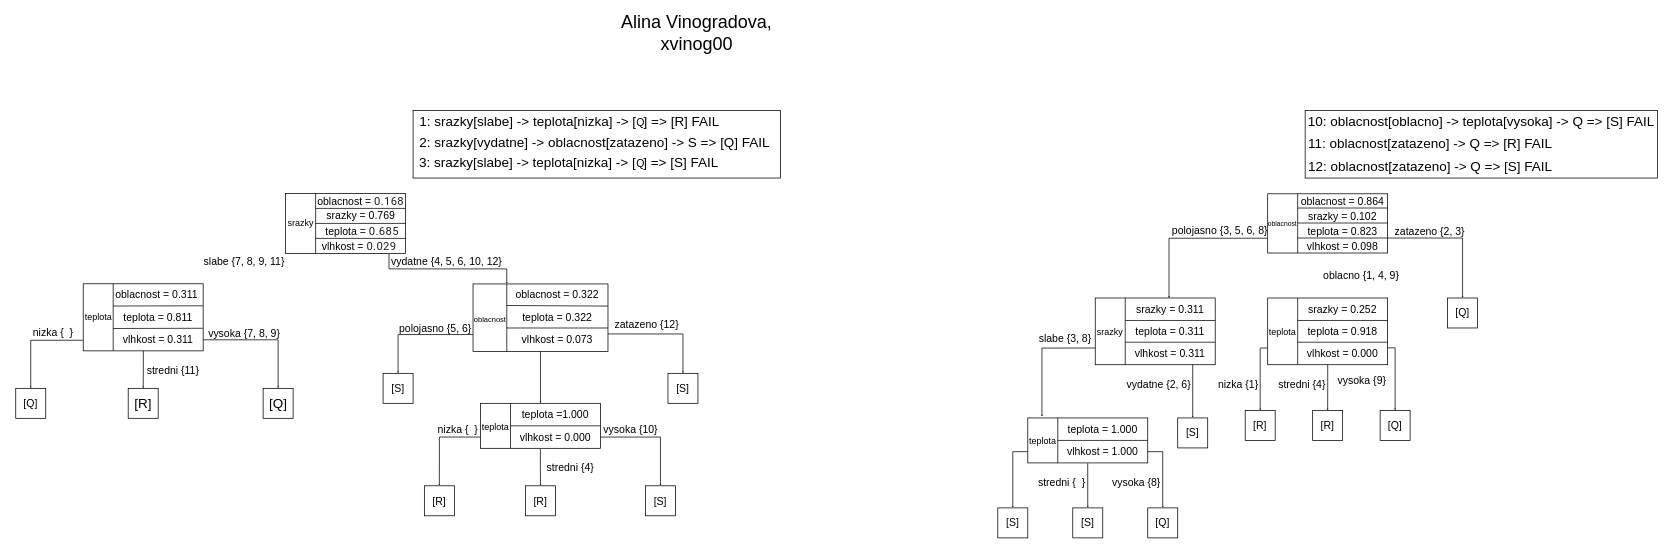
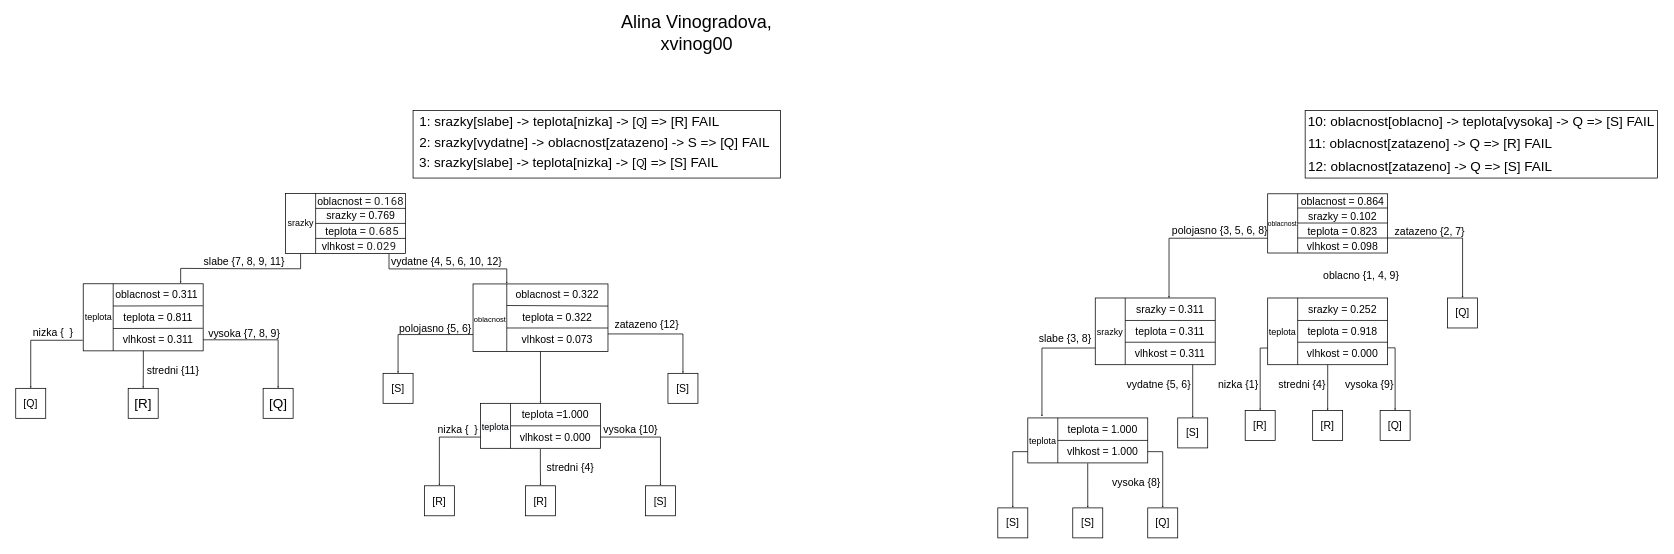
(1430, 231) -> (1430, 231)
none -> (241, 269)
(1362, 381) -> (1370, 385)
(1159, 384) -> (1159, 384)
(1062, 483) -> none
